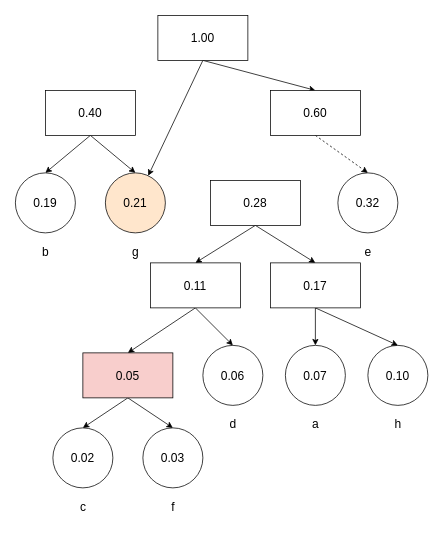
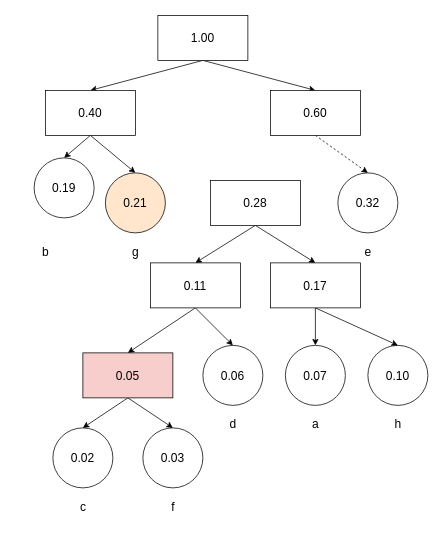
(176, 117) -> (148, 75)
(45, 203) -> (64, 188)
